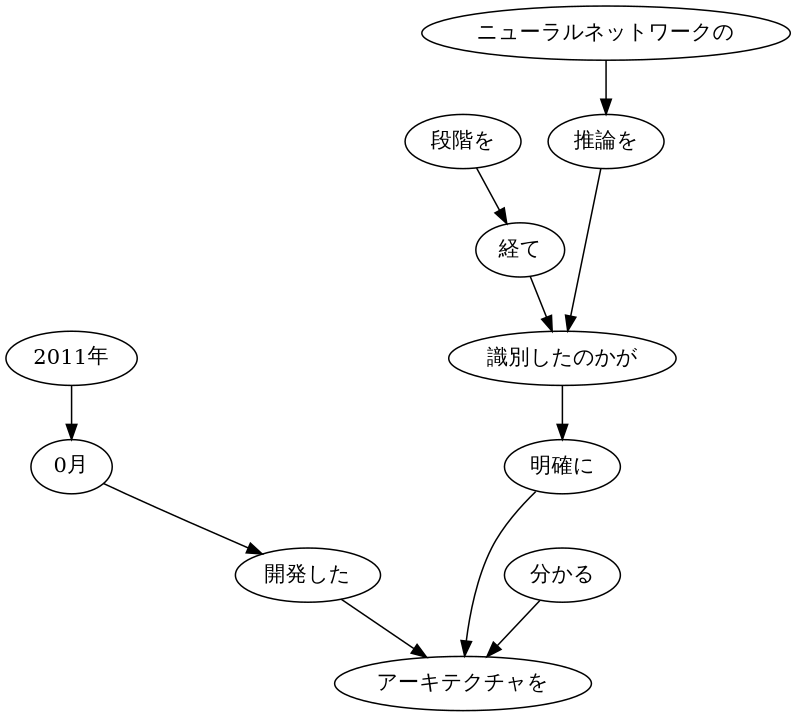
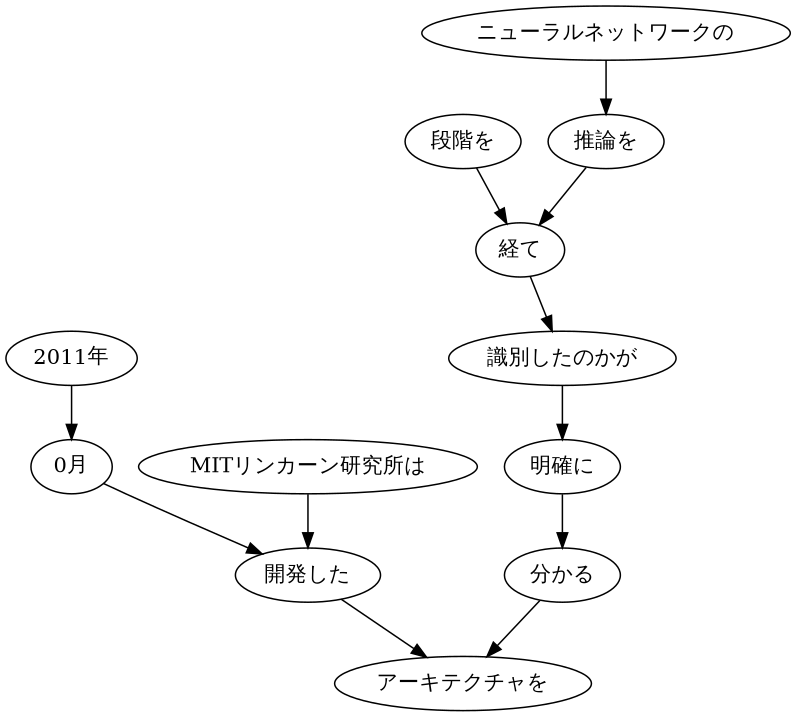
(586, 242) -> (568, 190)
none -> (308, 467)
(486, 559) -> (562, 514)
